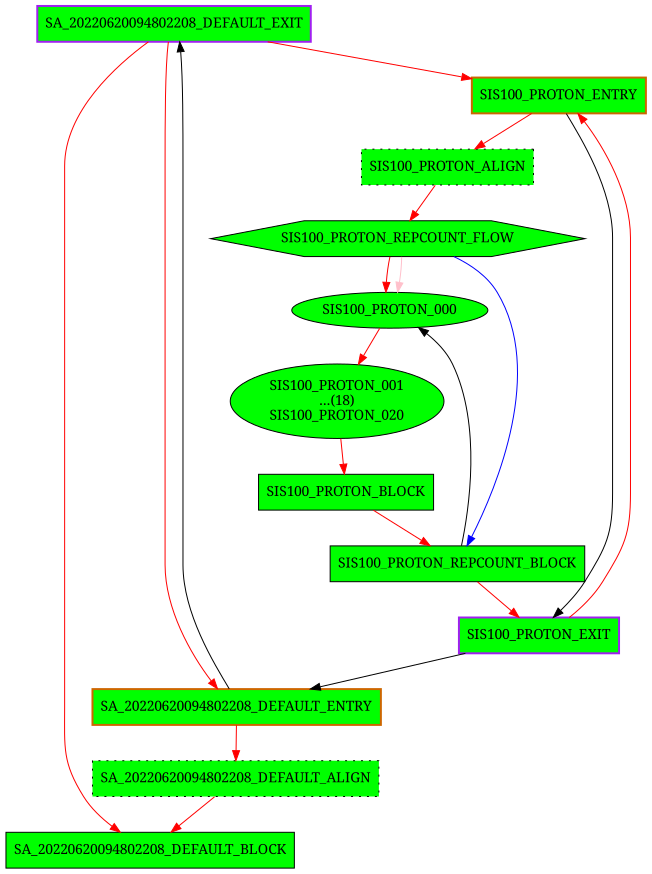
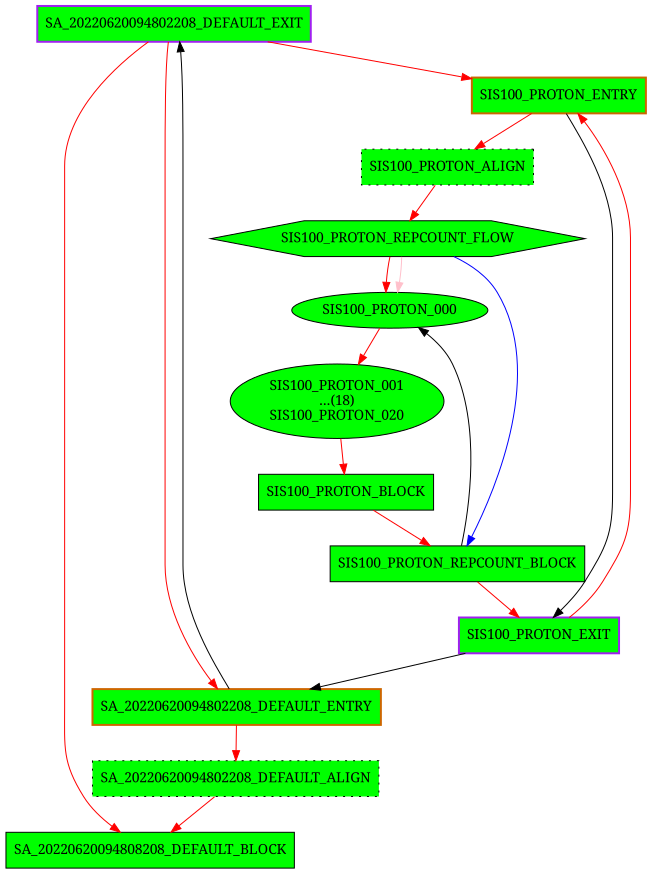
(150, 850) -> (150, 850)
